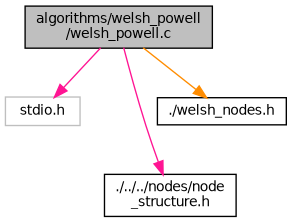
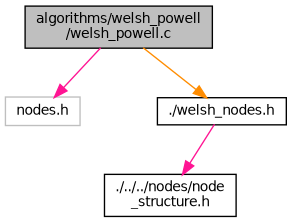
(140, 105) -> (202, 144)
(43, 111) -> (43, 111)
